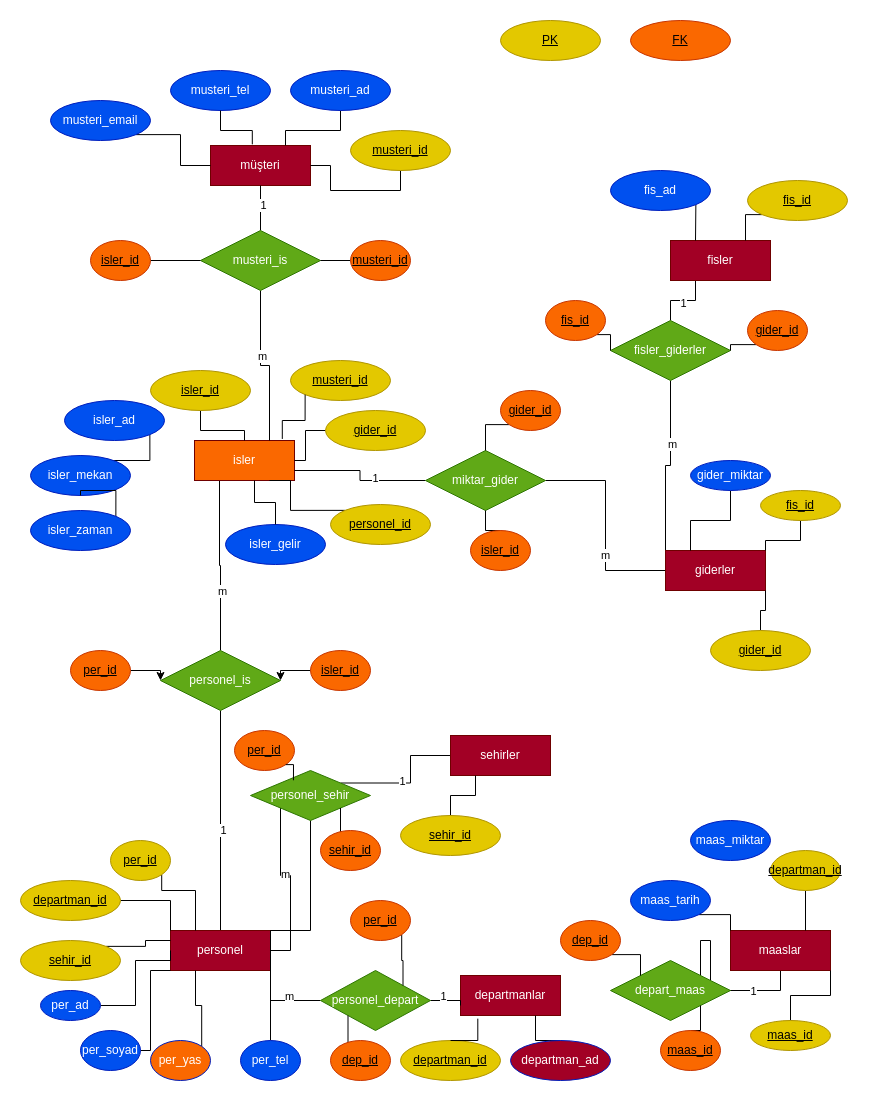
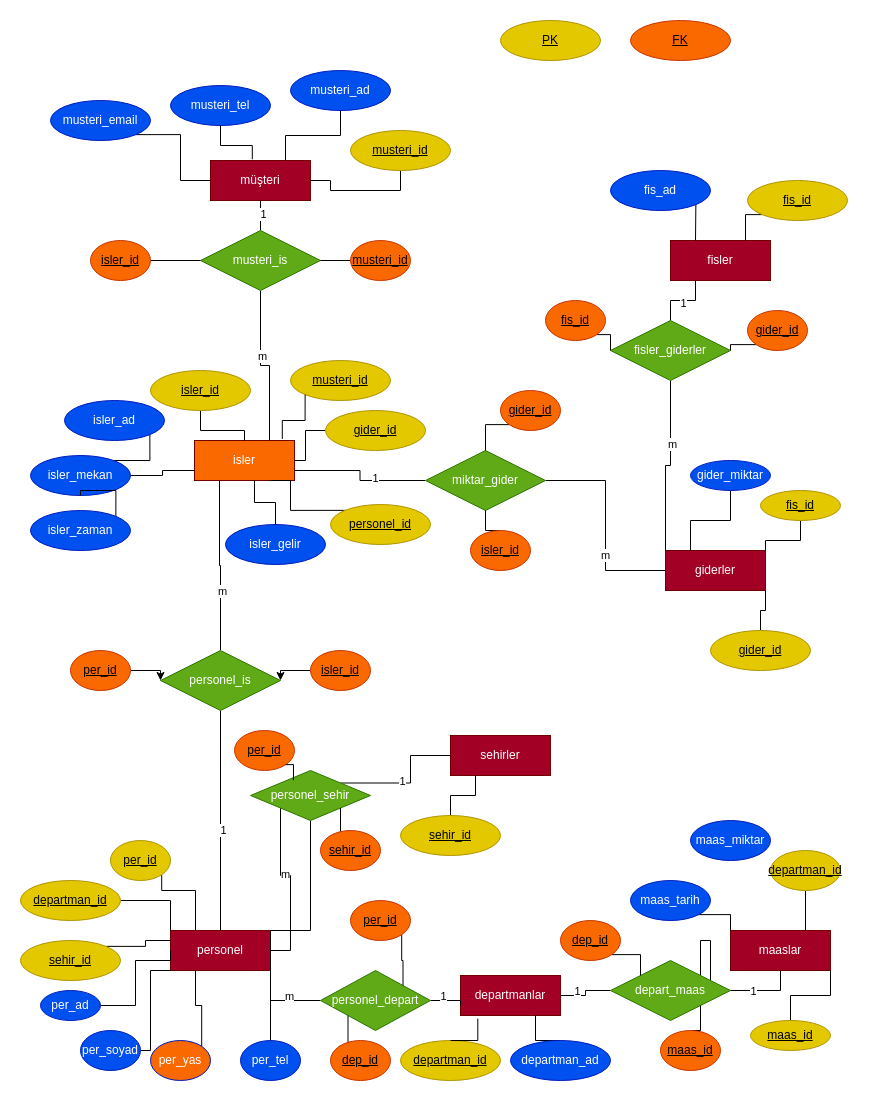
(221, 91) -> (221, 106)
(261, 166) -> (261, 181)
none -> (163, 474)
none -> (586, 994)
(561, 1061) -> (561, 1061)
